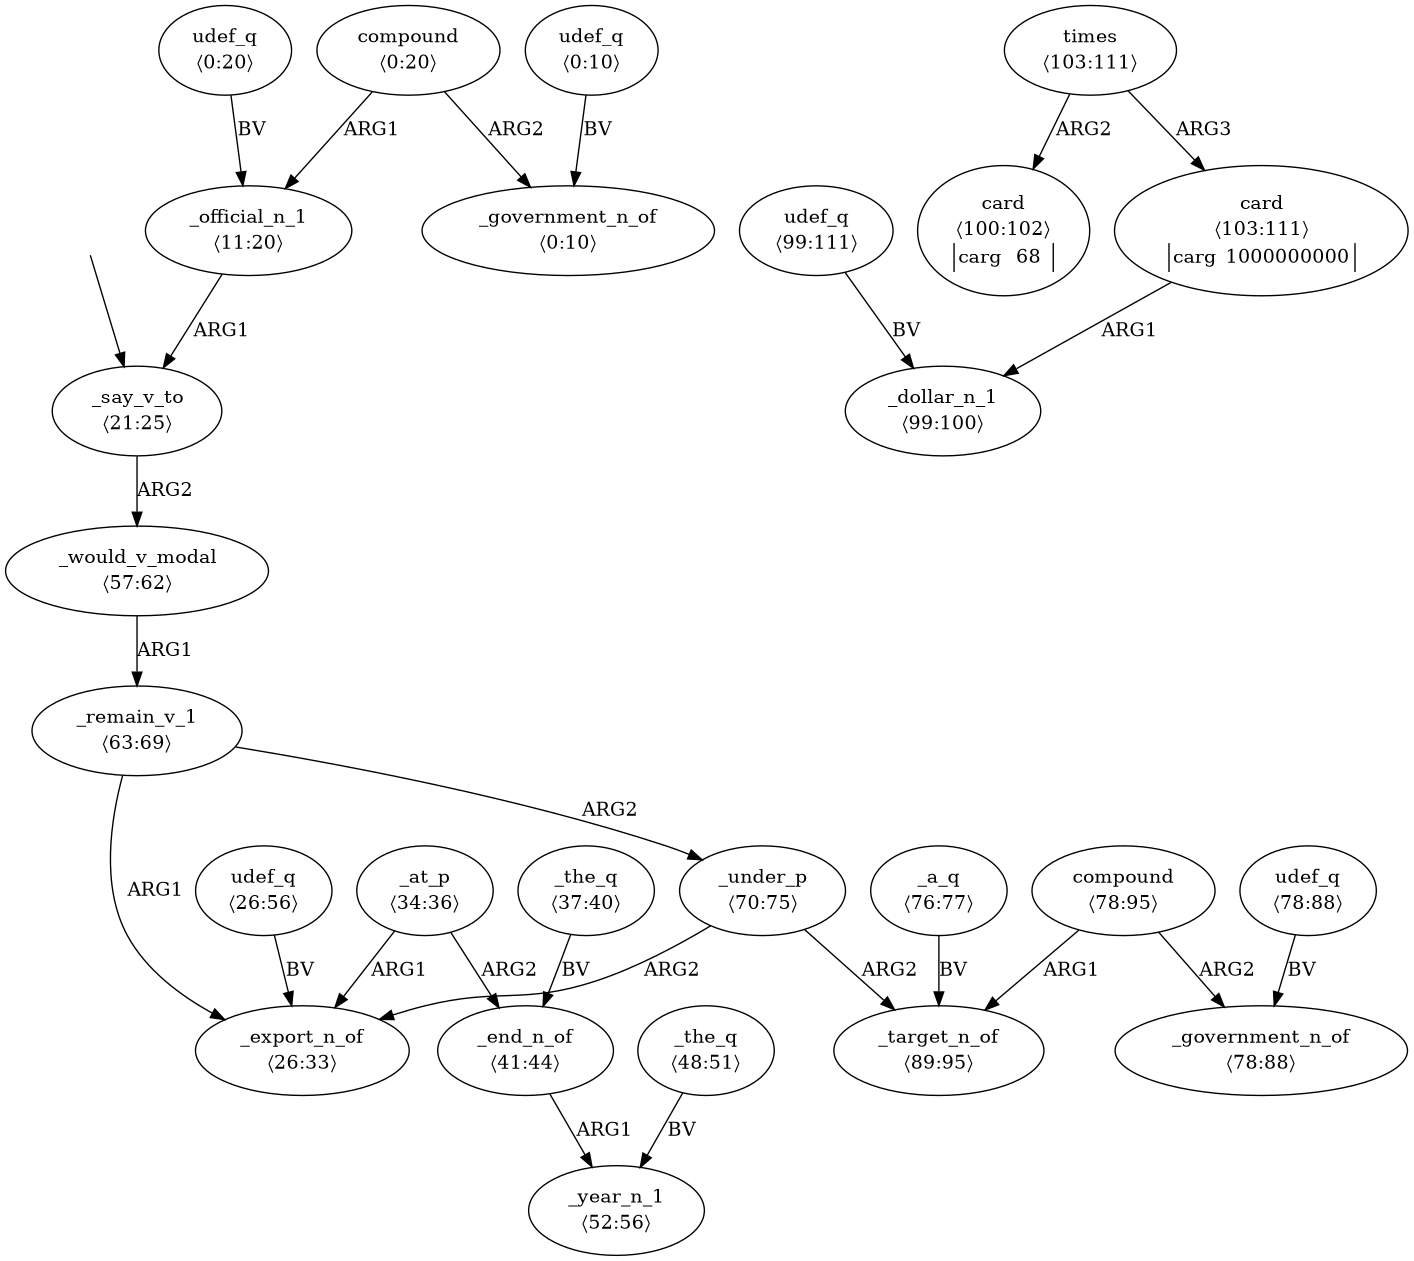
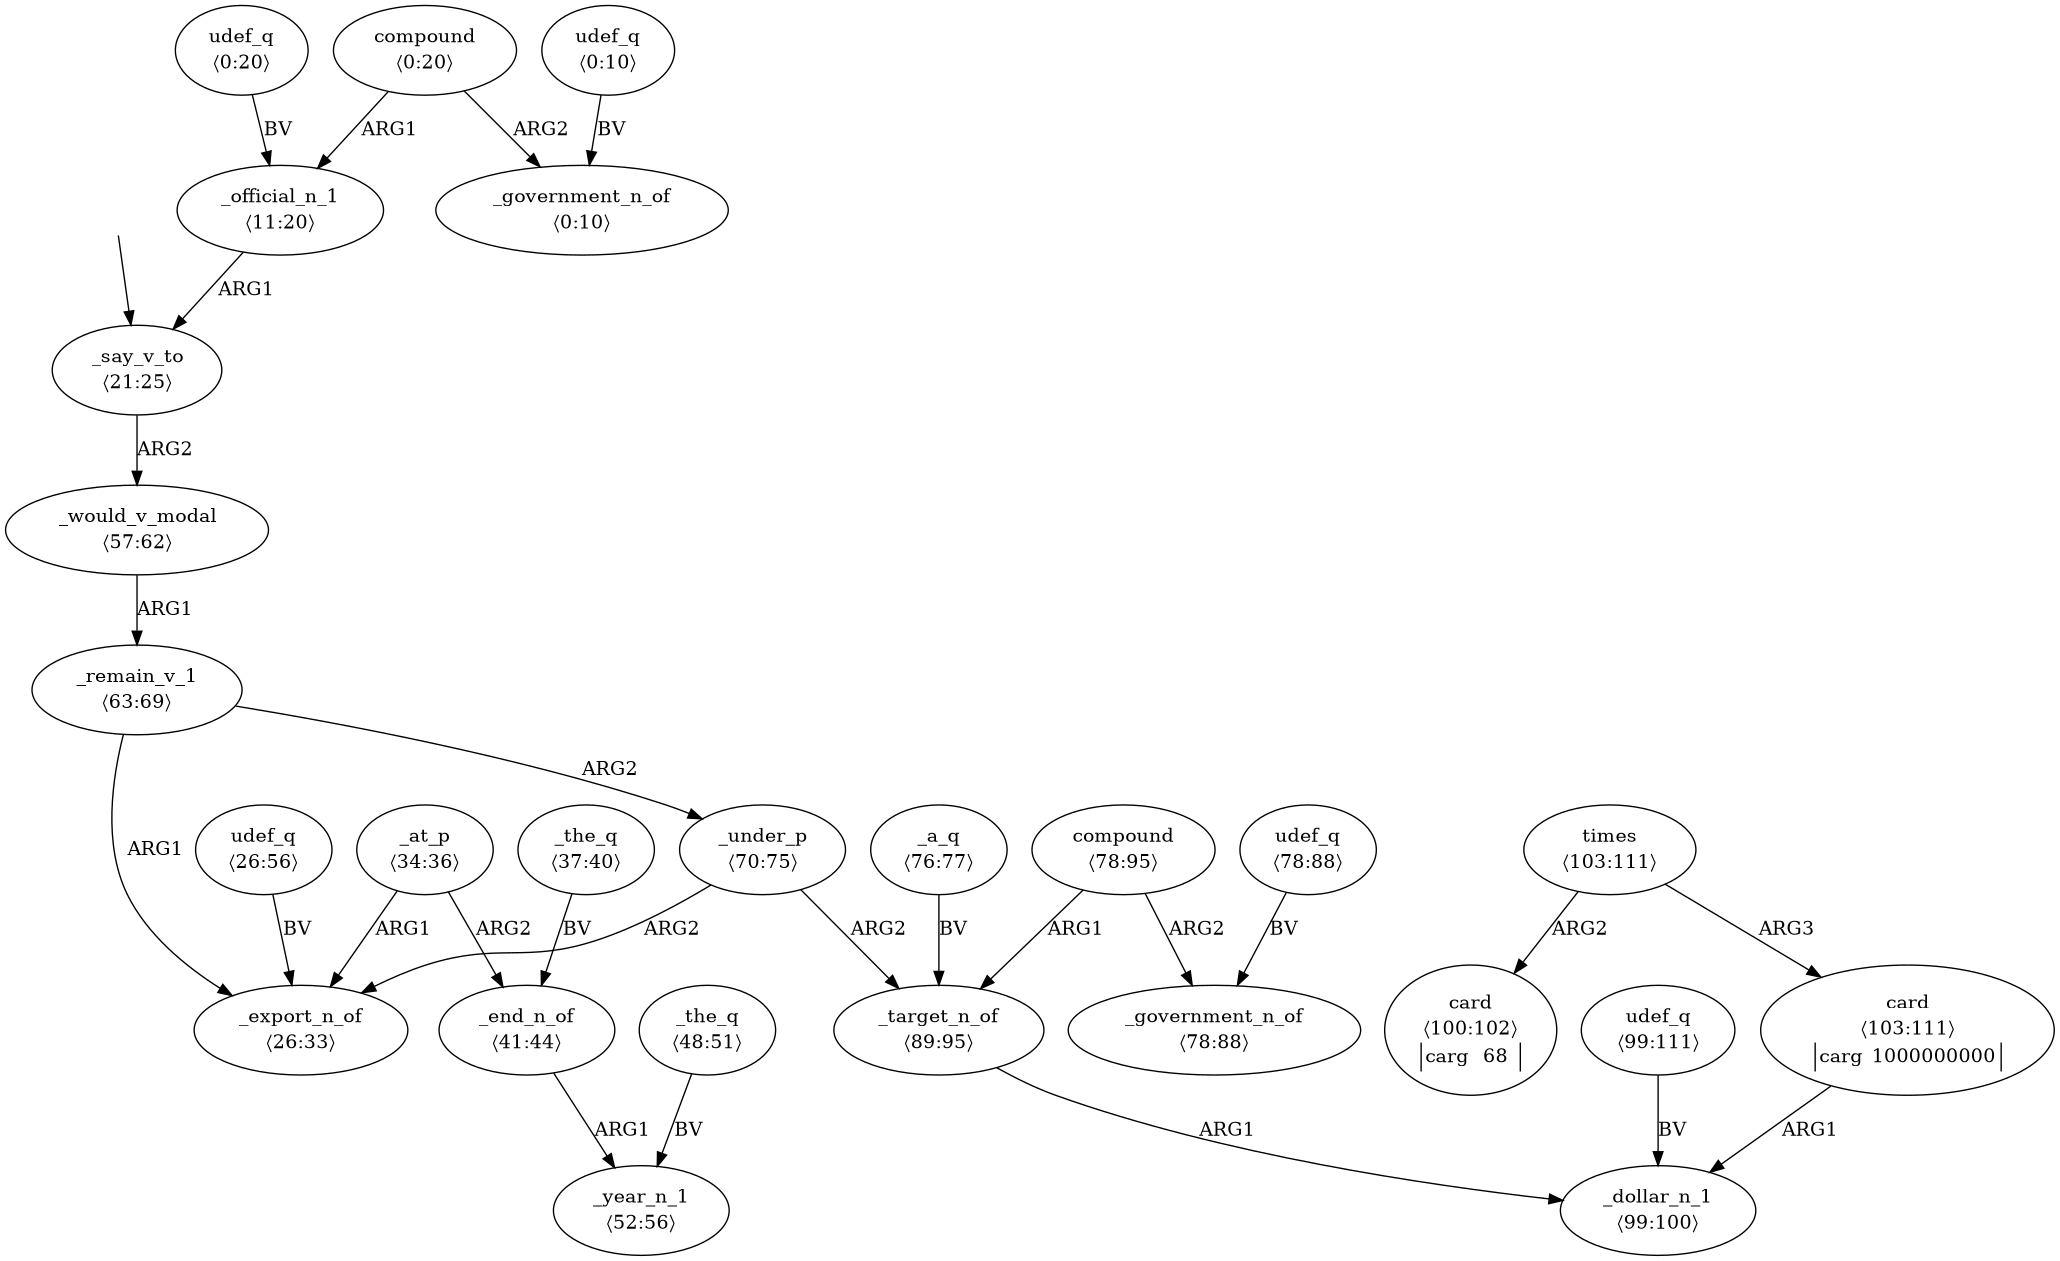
none -> (1268, 1154)
